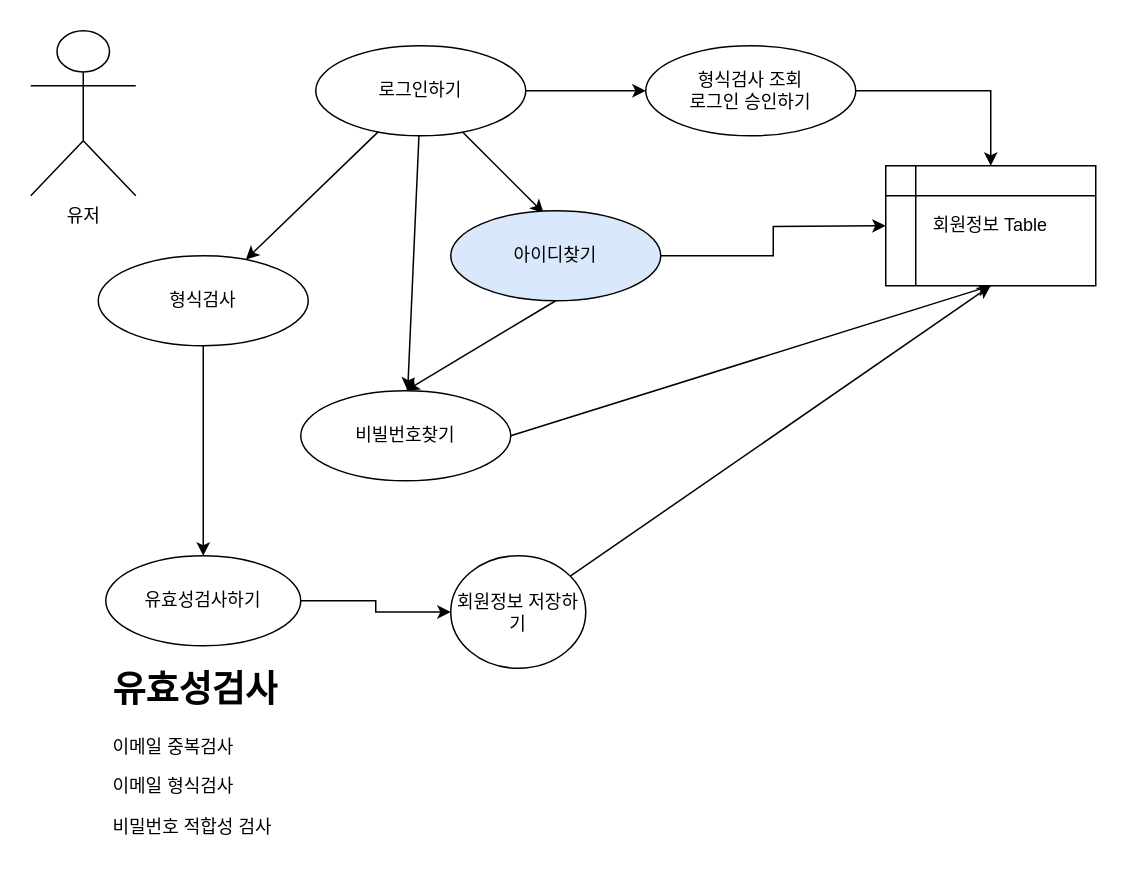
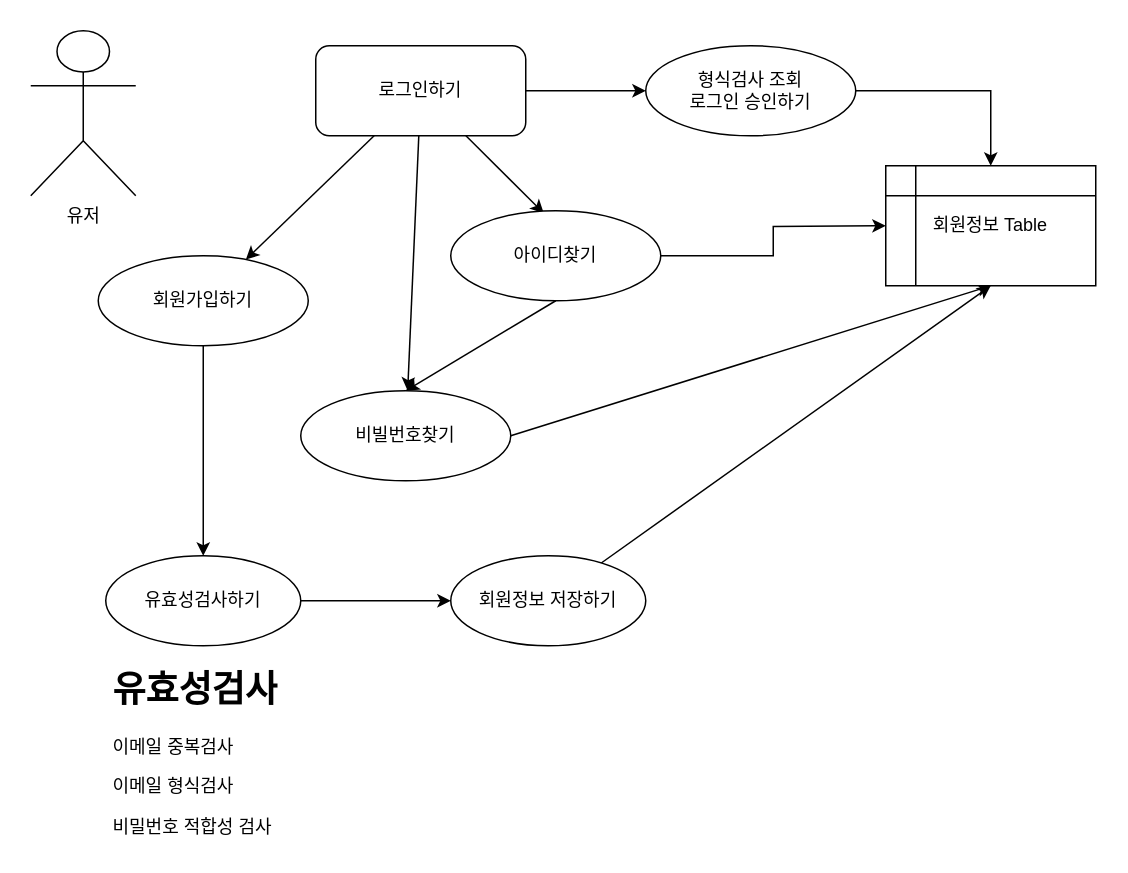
(421, 91) -> (421, 91)
(556, 256) -> (556, 256)
(203, 301) -> (203, 301)
(518, 612) -> (548, 601)
